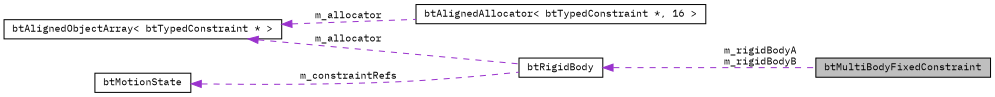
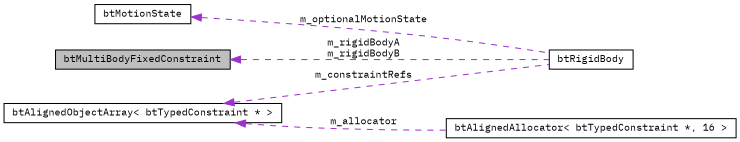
(349, 39) -> (364, 75)
(714, 68) -> (395, 60)
(349, 76) -> (364, 20)
